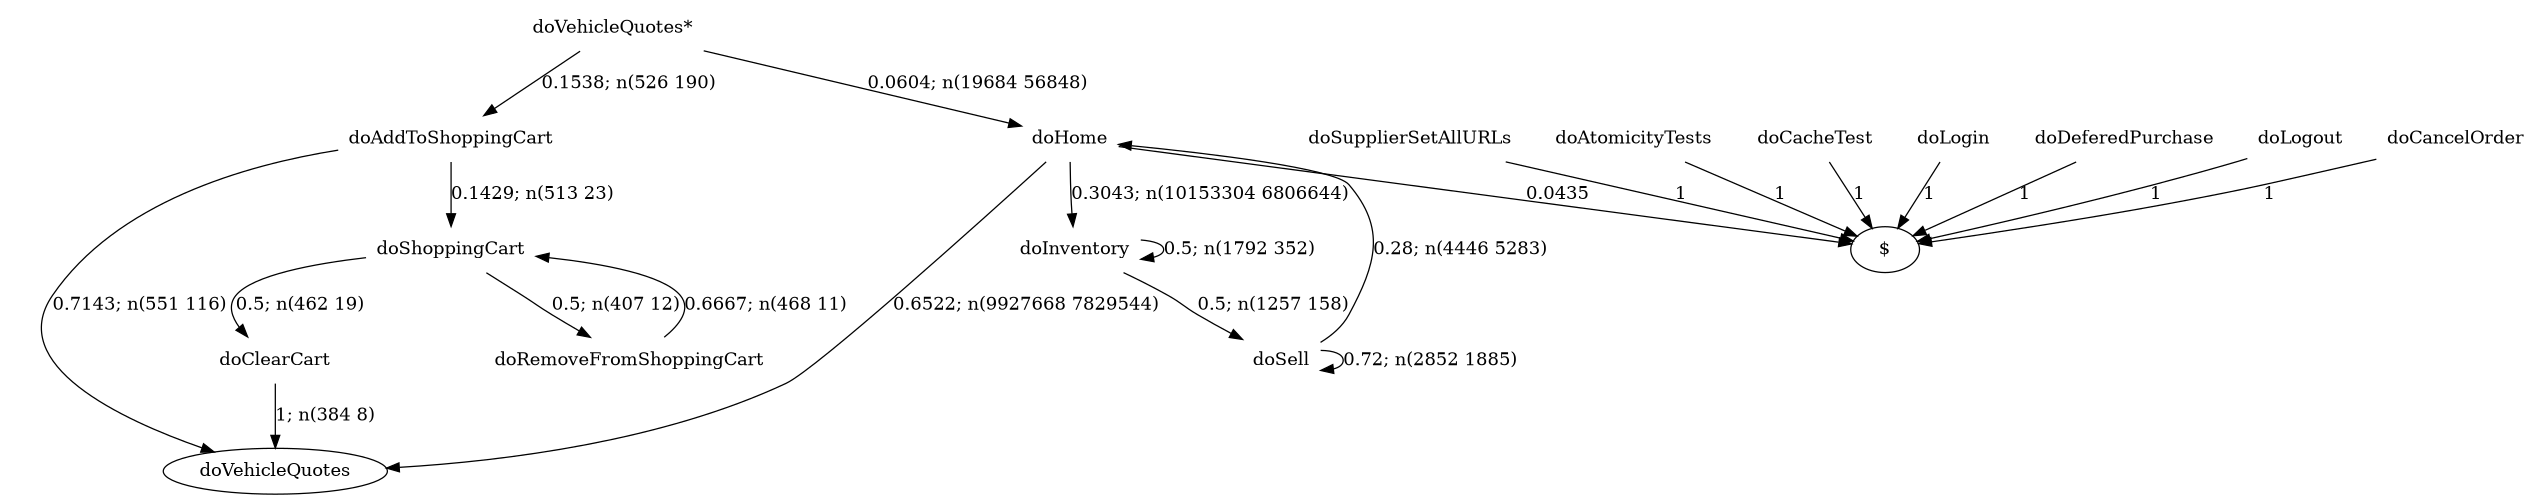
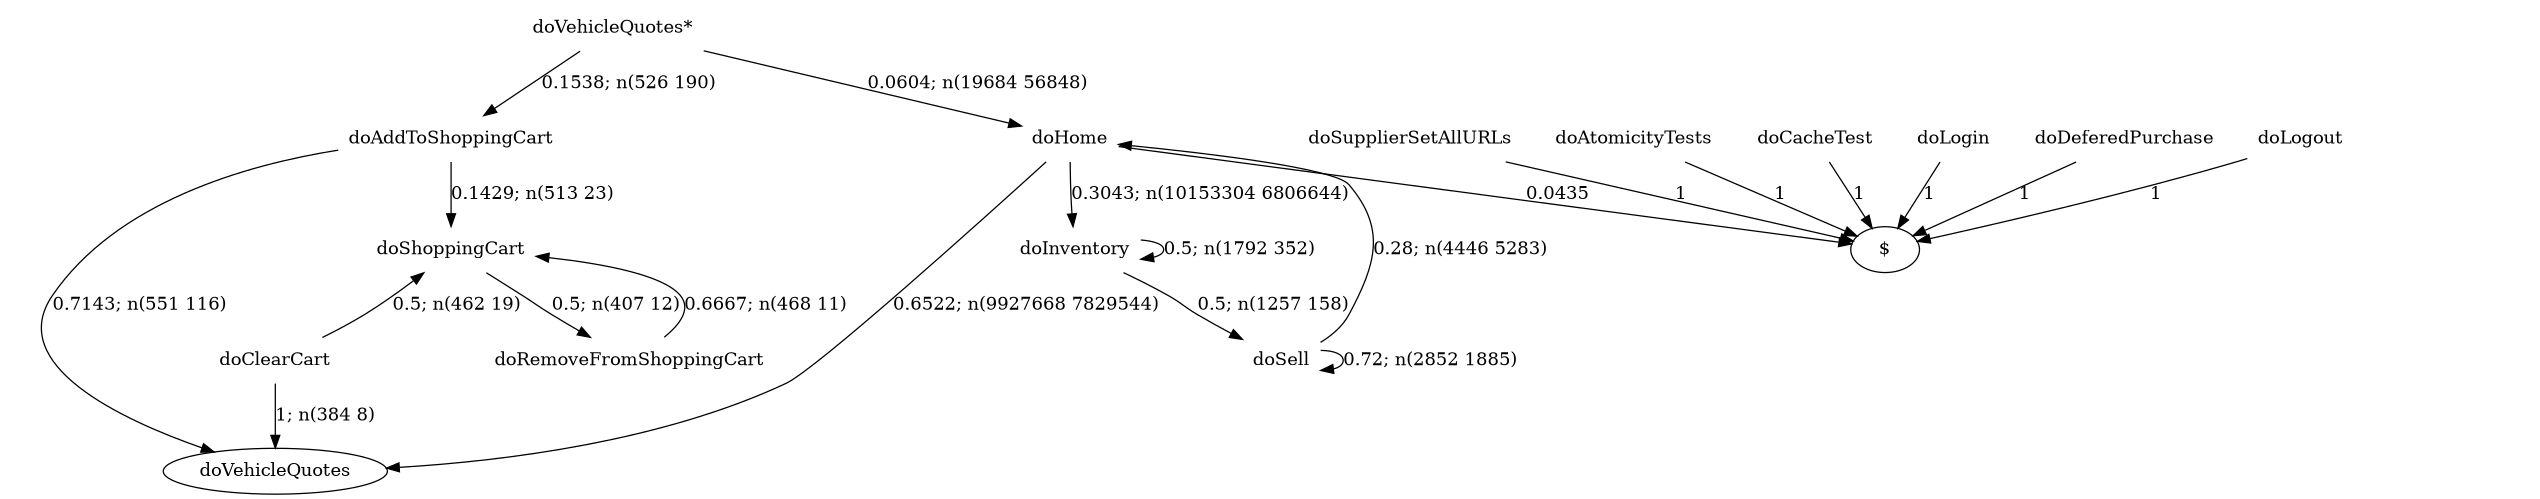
(2456, 139) -> none
(281, 273) -> (369, 311)
